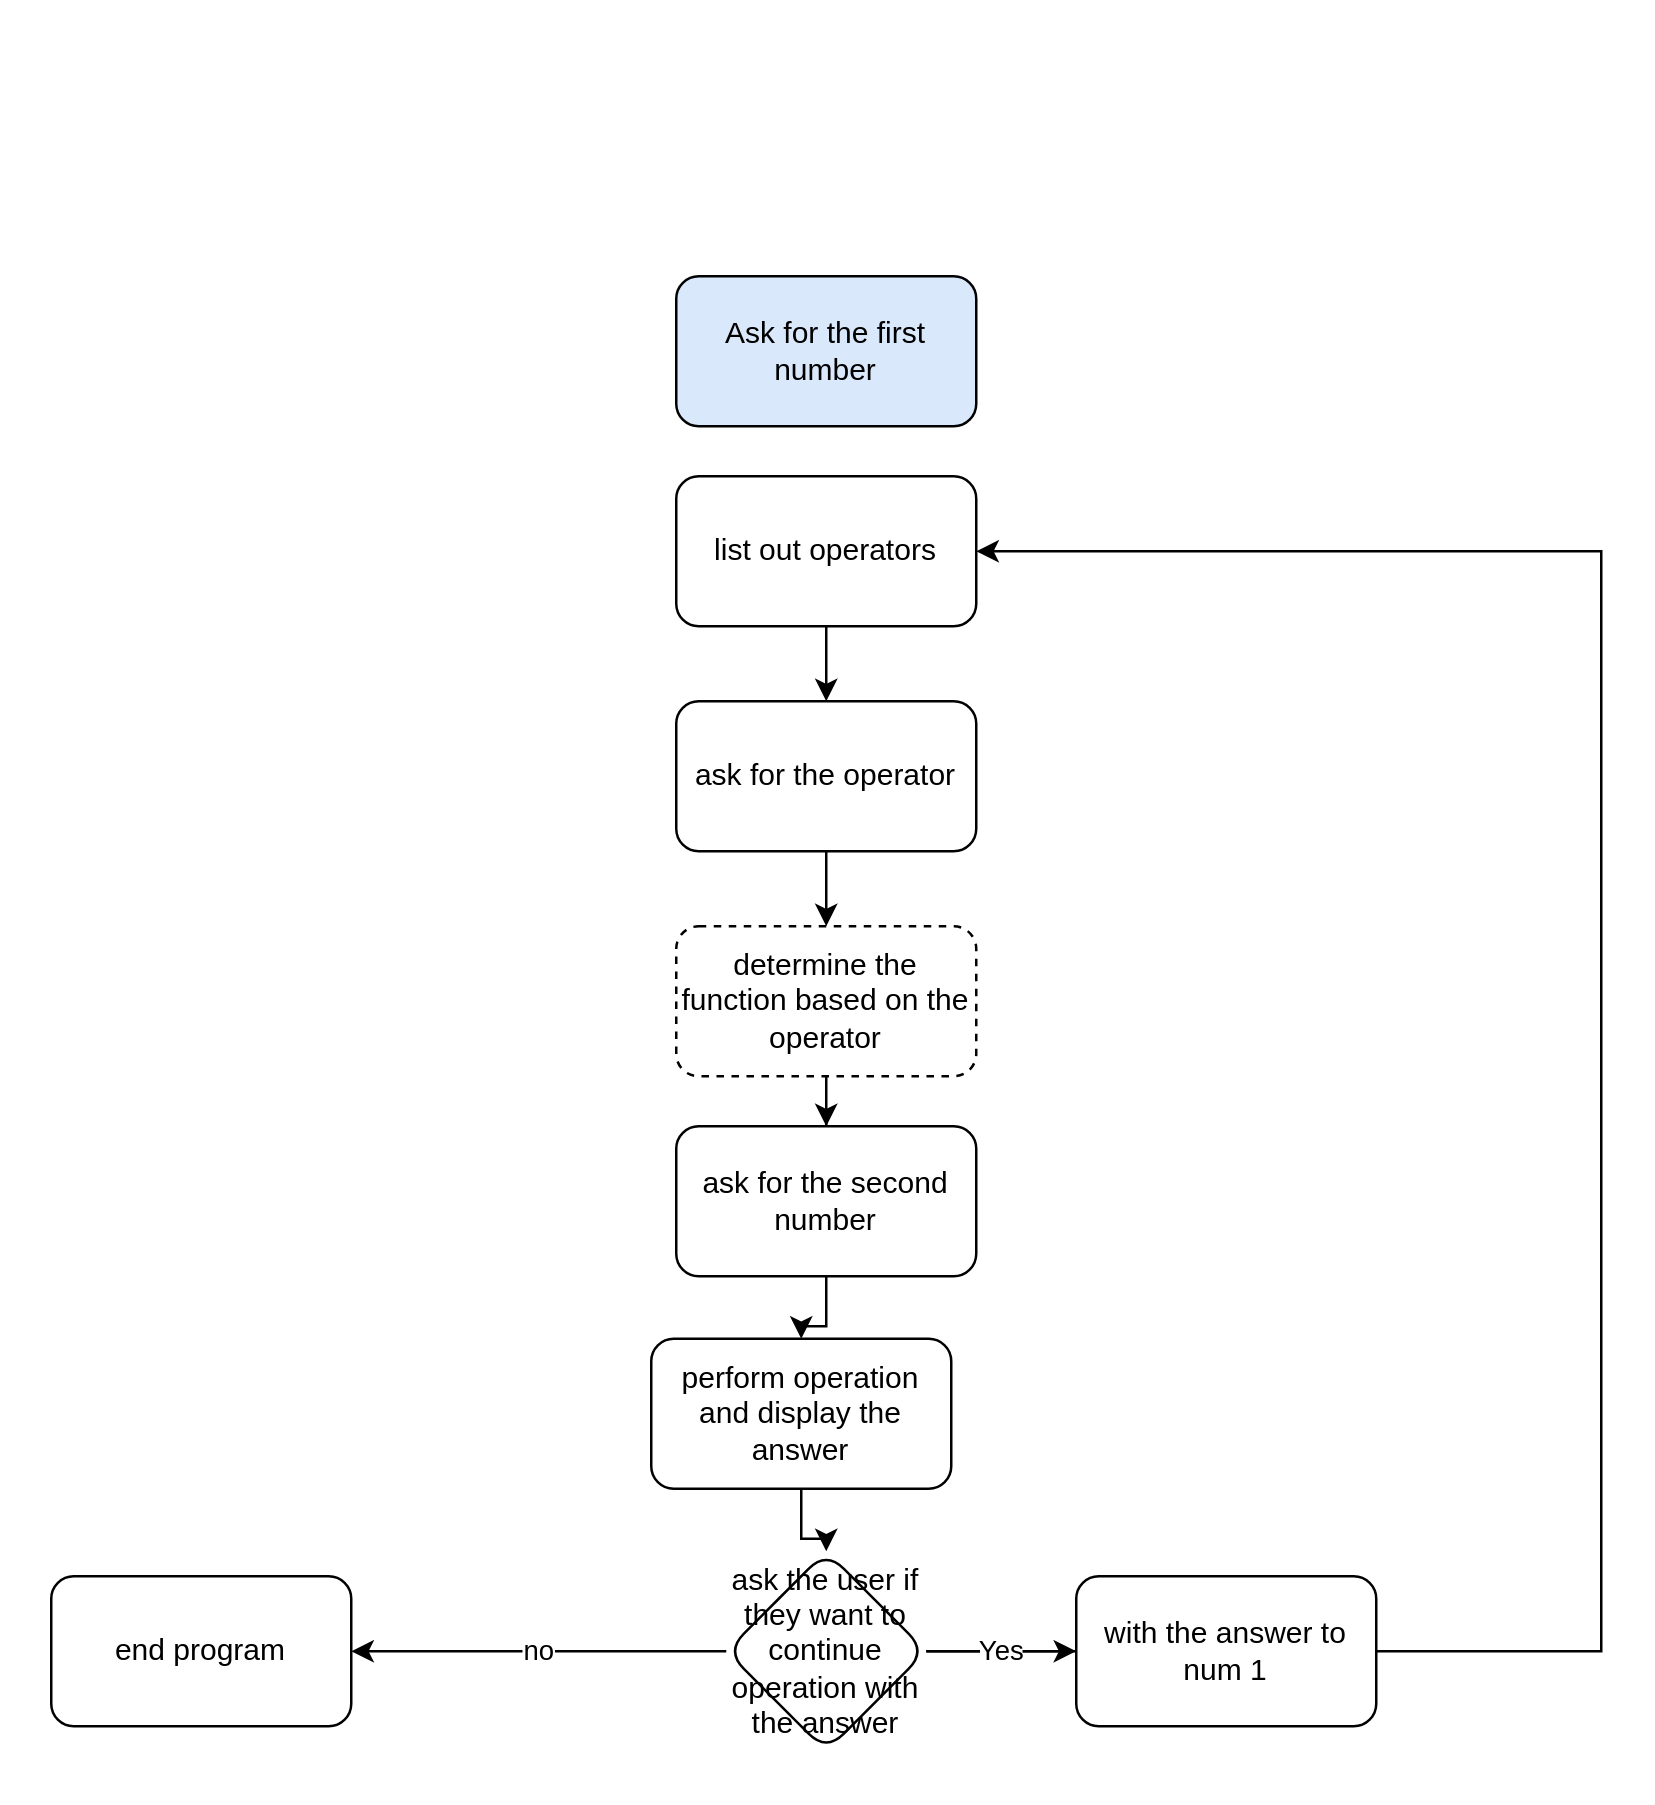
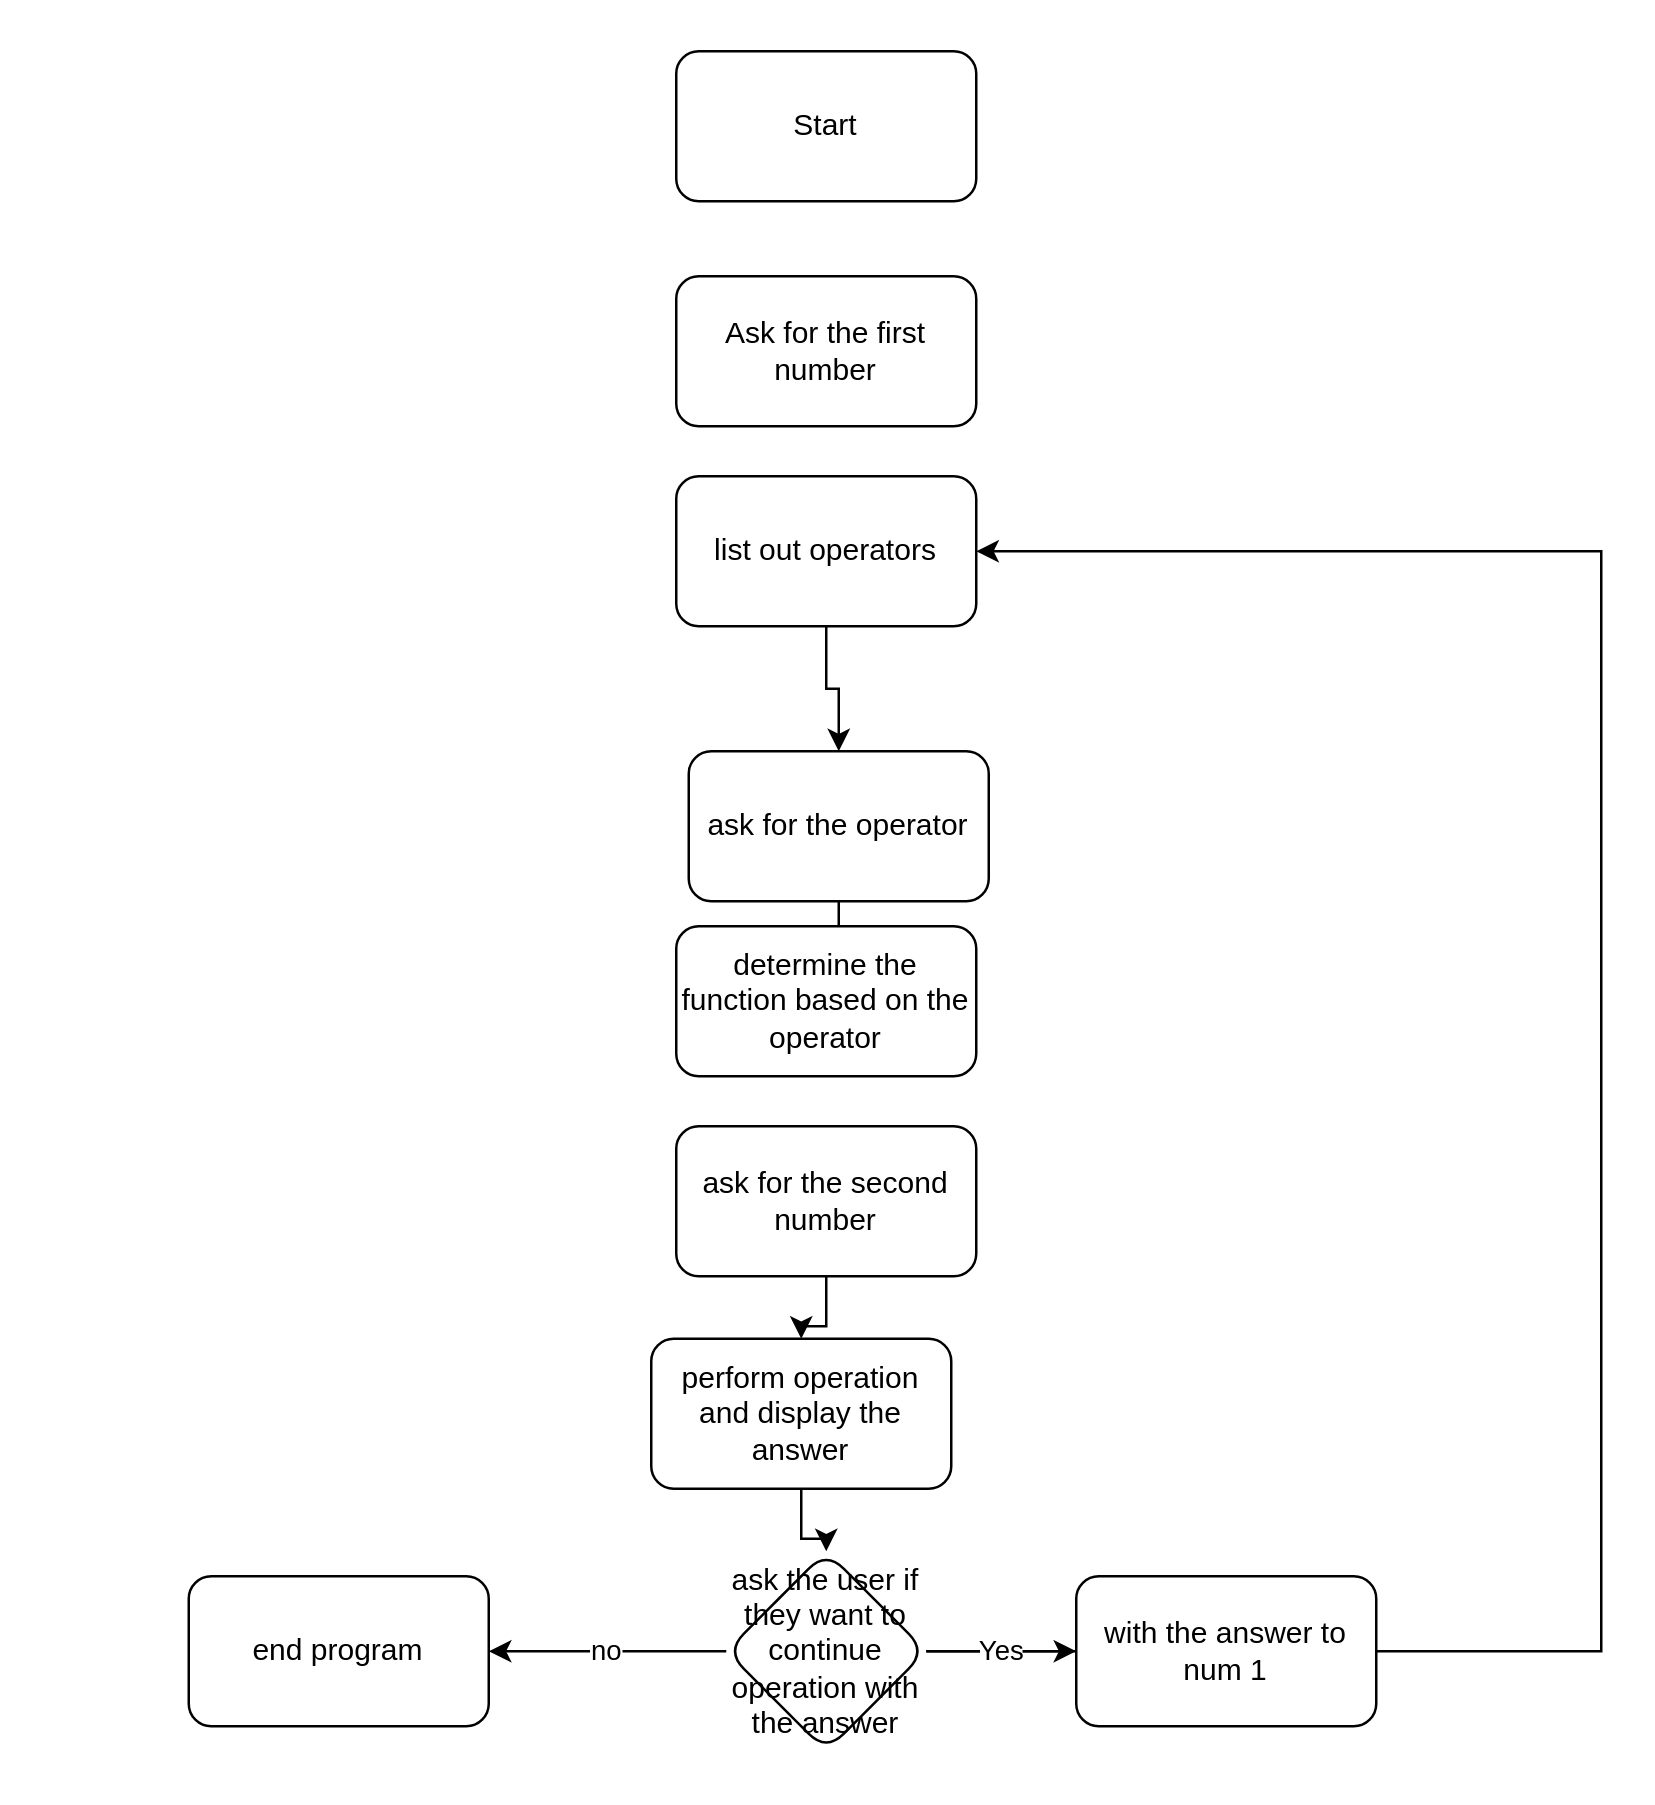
none -> (826, 126)
(826, 351) -> (826, 351)
(826, 776) -> (839, 826)
(826, 1001) -> (826, 1001)
(826, 1109) -> none
(201, 1651) -> (339, 1651)
